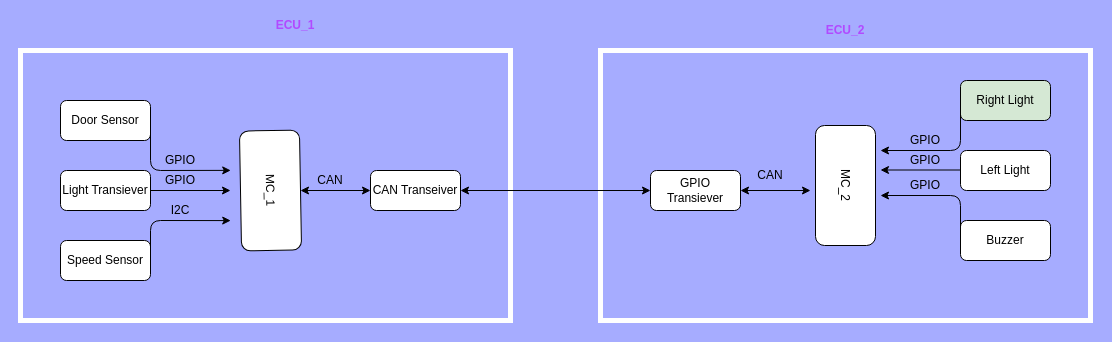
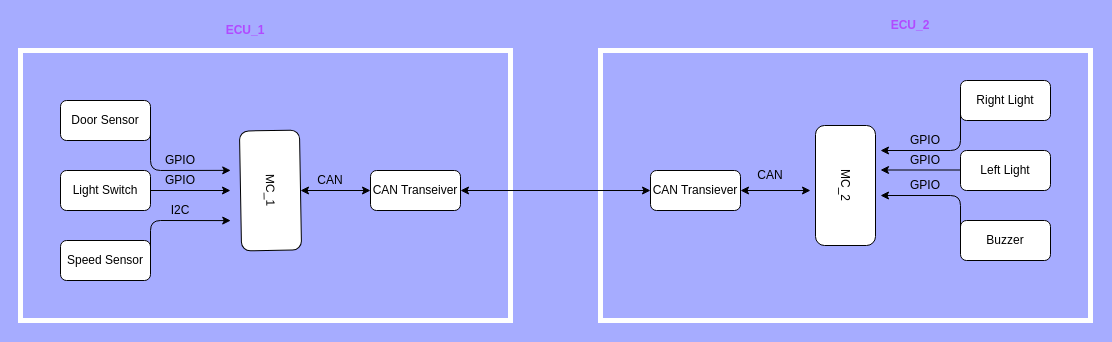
(296, 26) -> (246, 31)
(846, 31) -> (911, 26)
(1006, 101) -> (1006, 101)
(106, 191) -> (106, 191)
(696, 191) -> (696, 191)
